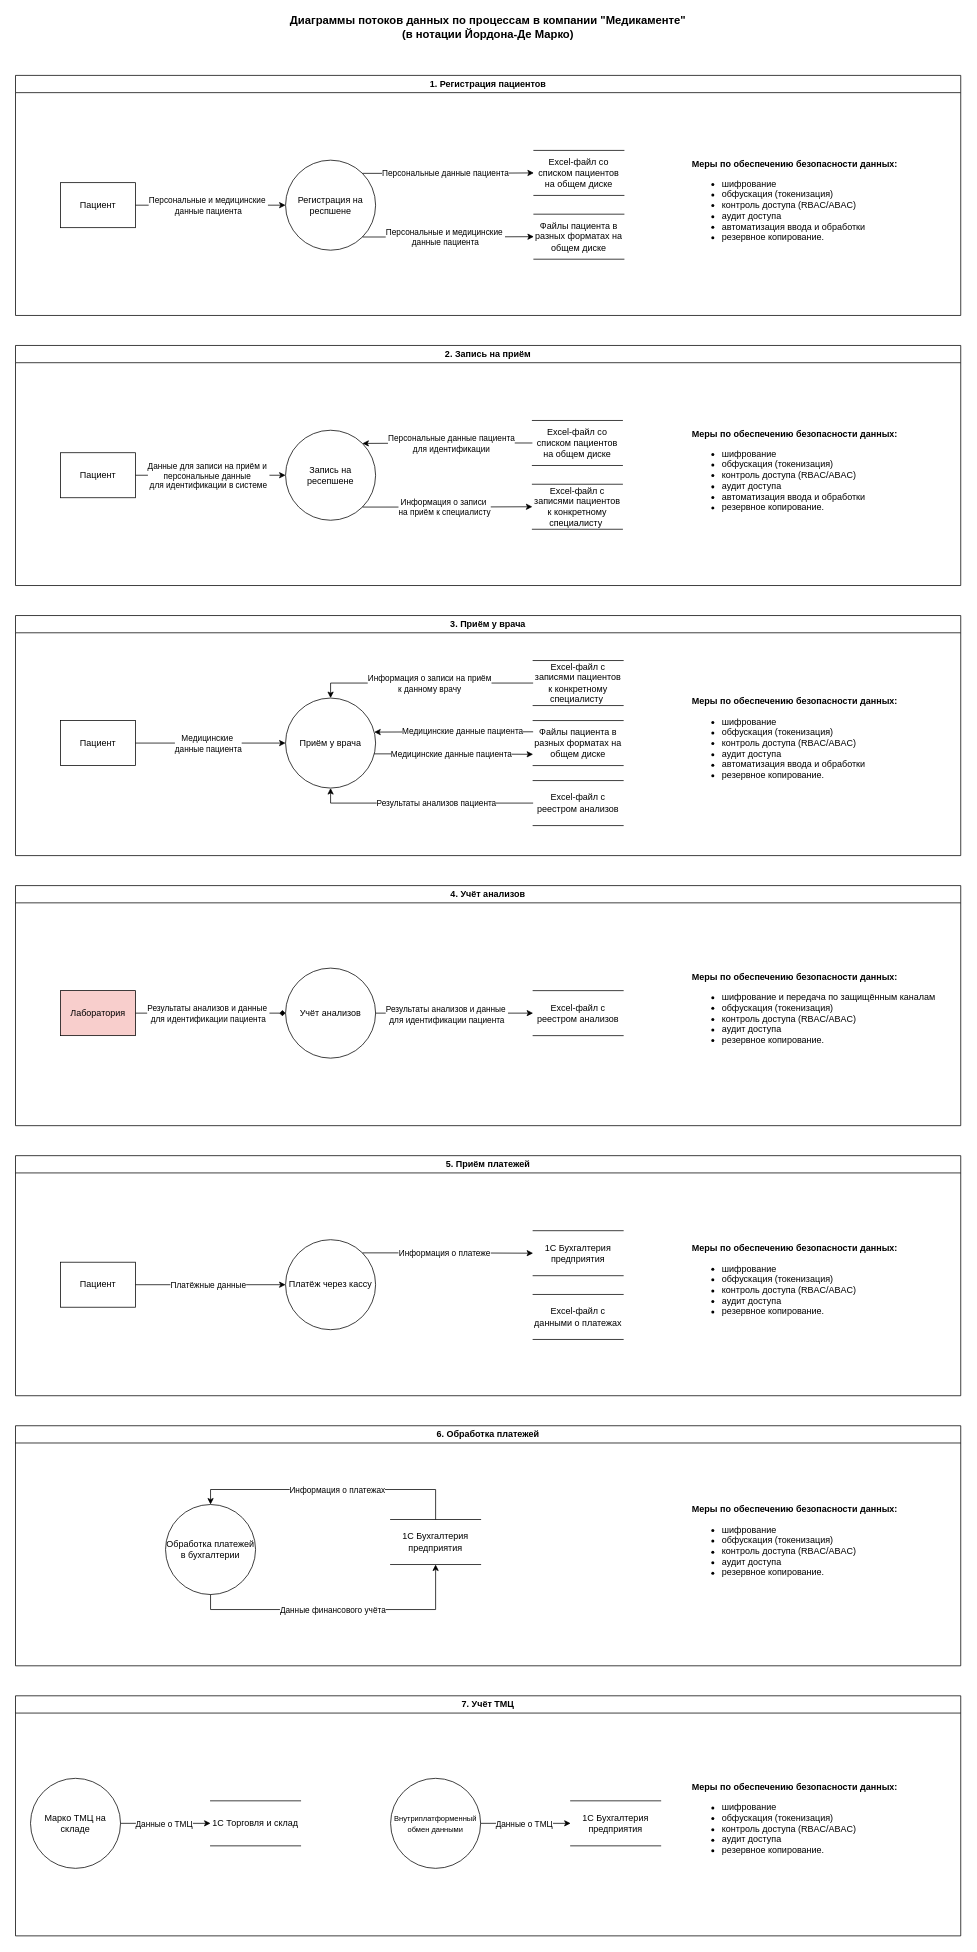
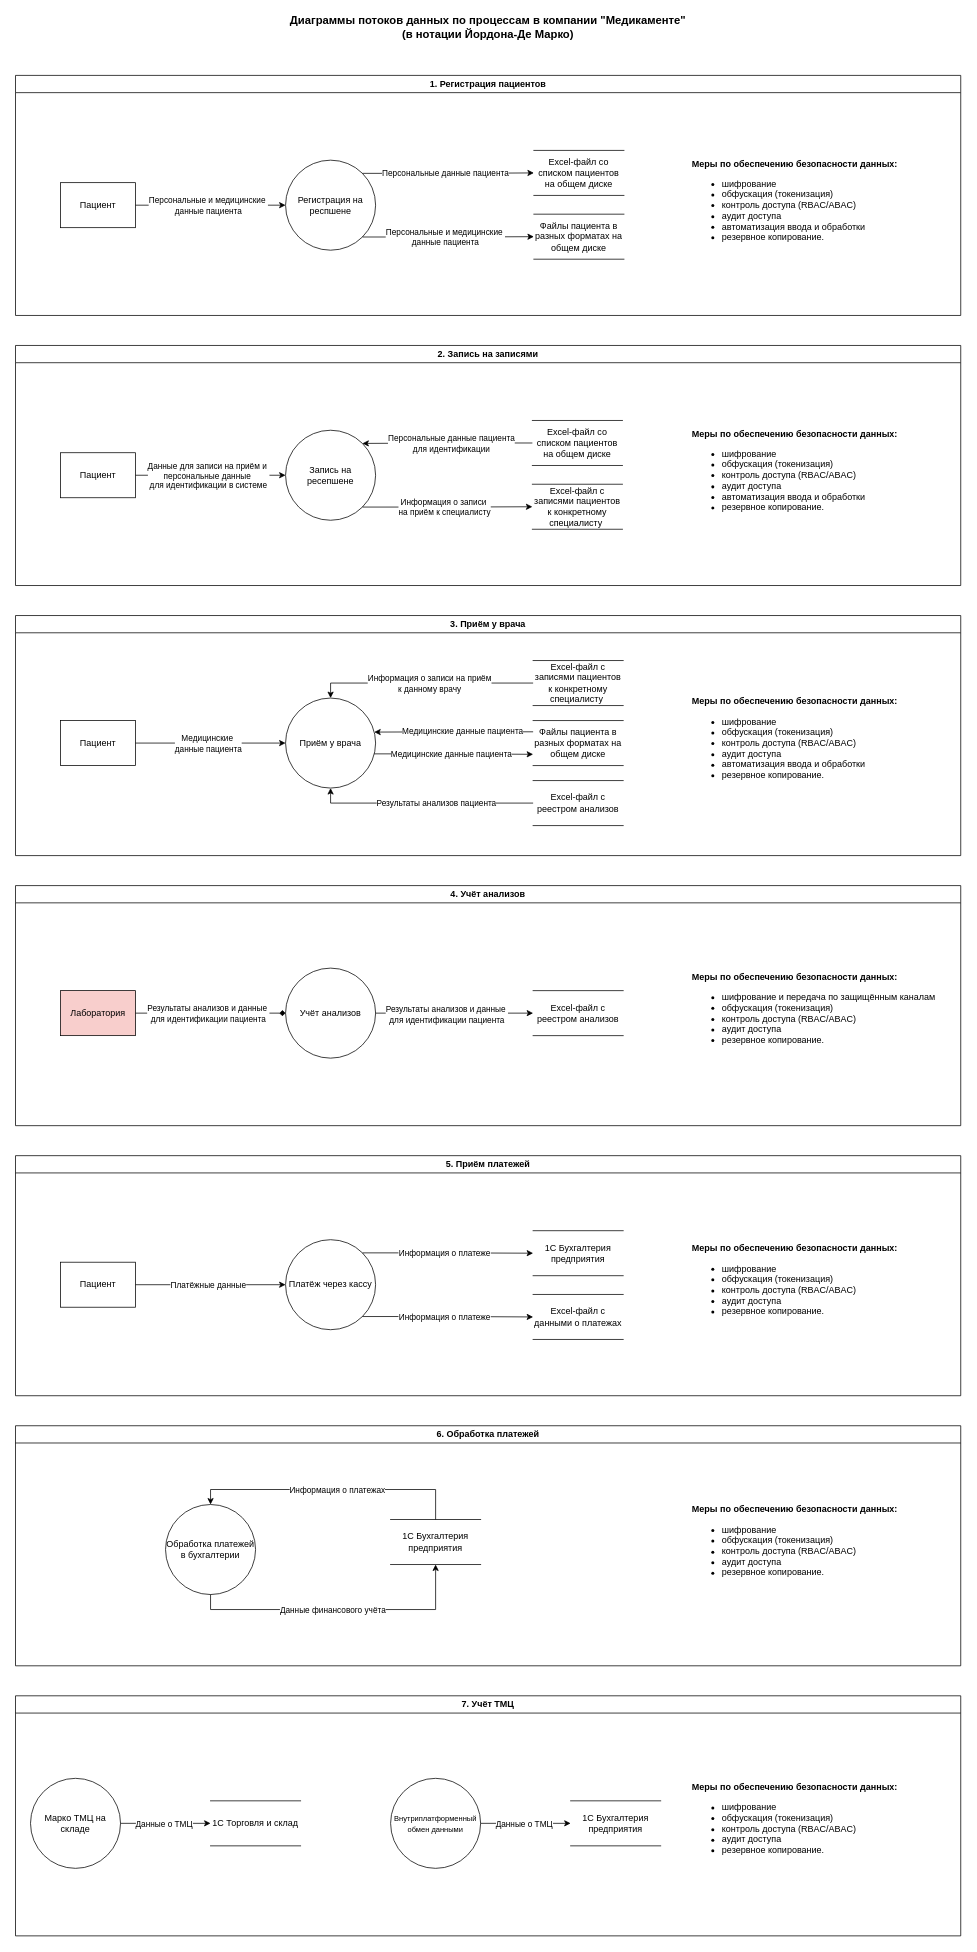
(488, 354) -> (488, 354)
none -> (438, 1316)
